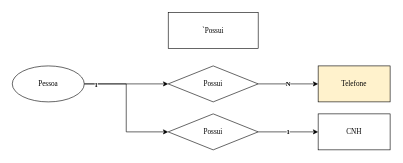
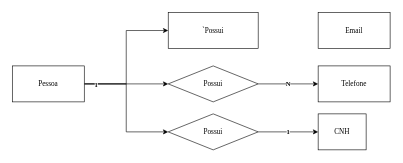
none -> (144, 30)
none -> (354, 30)
(48, 84) -> (48, 84)
(354, 84) -> (354, 84)
(354, 132) -> (342, 132)
